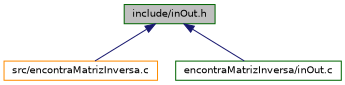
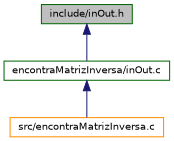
(121, 45) -> (87, 104)
